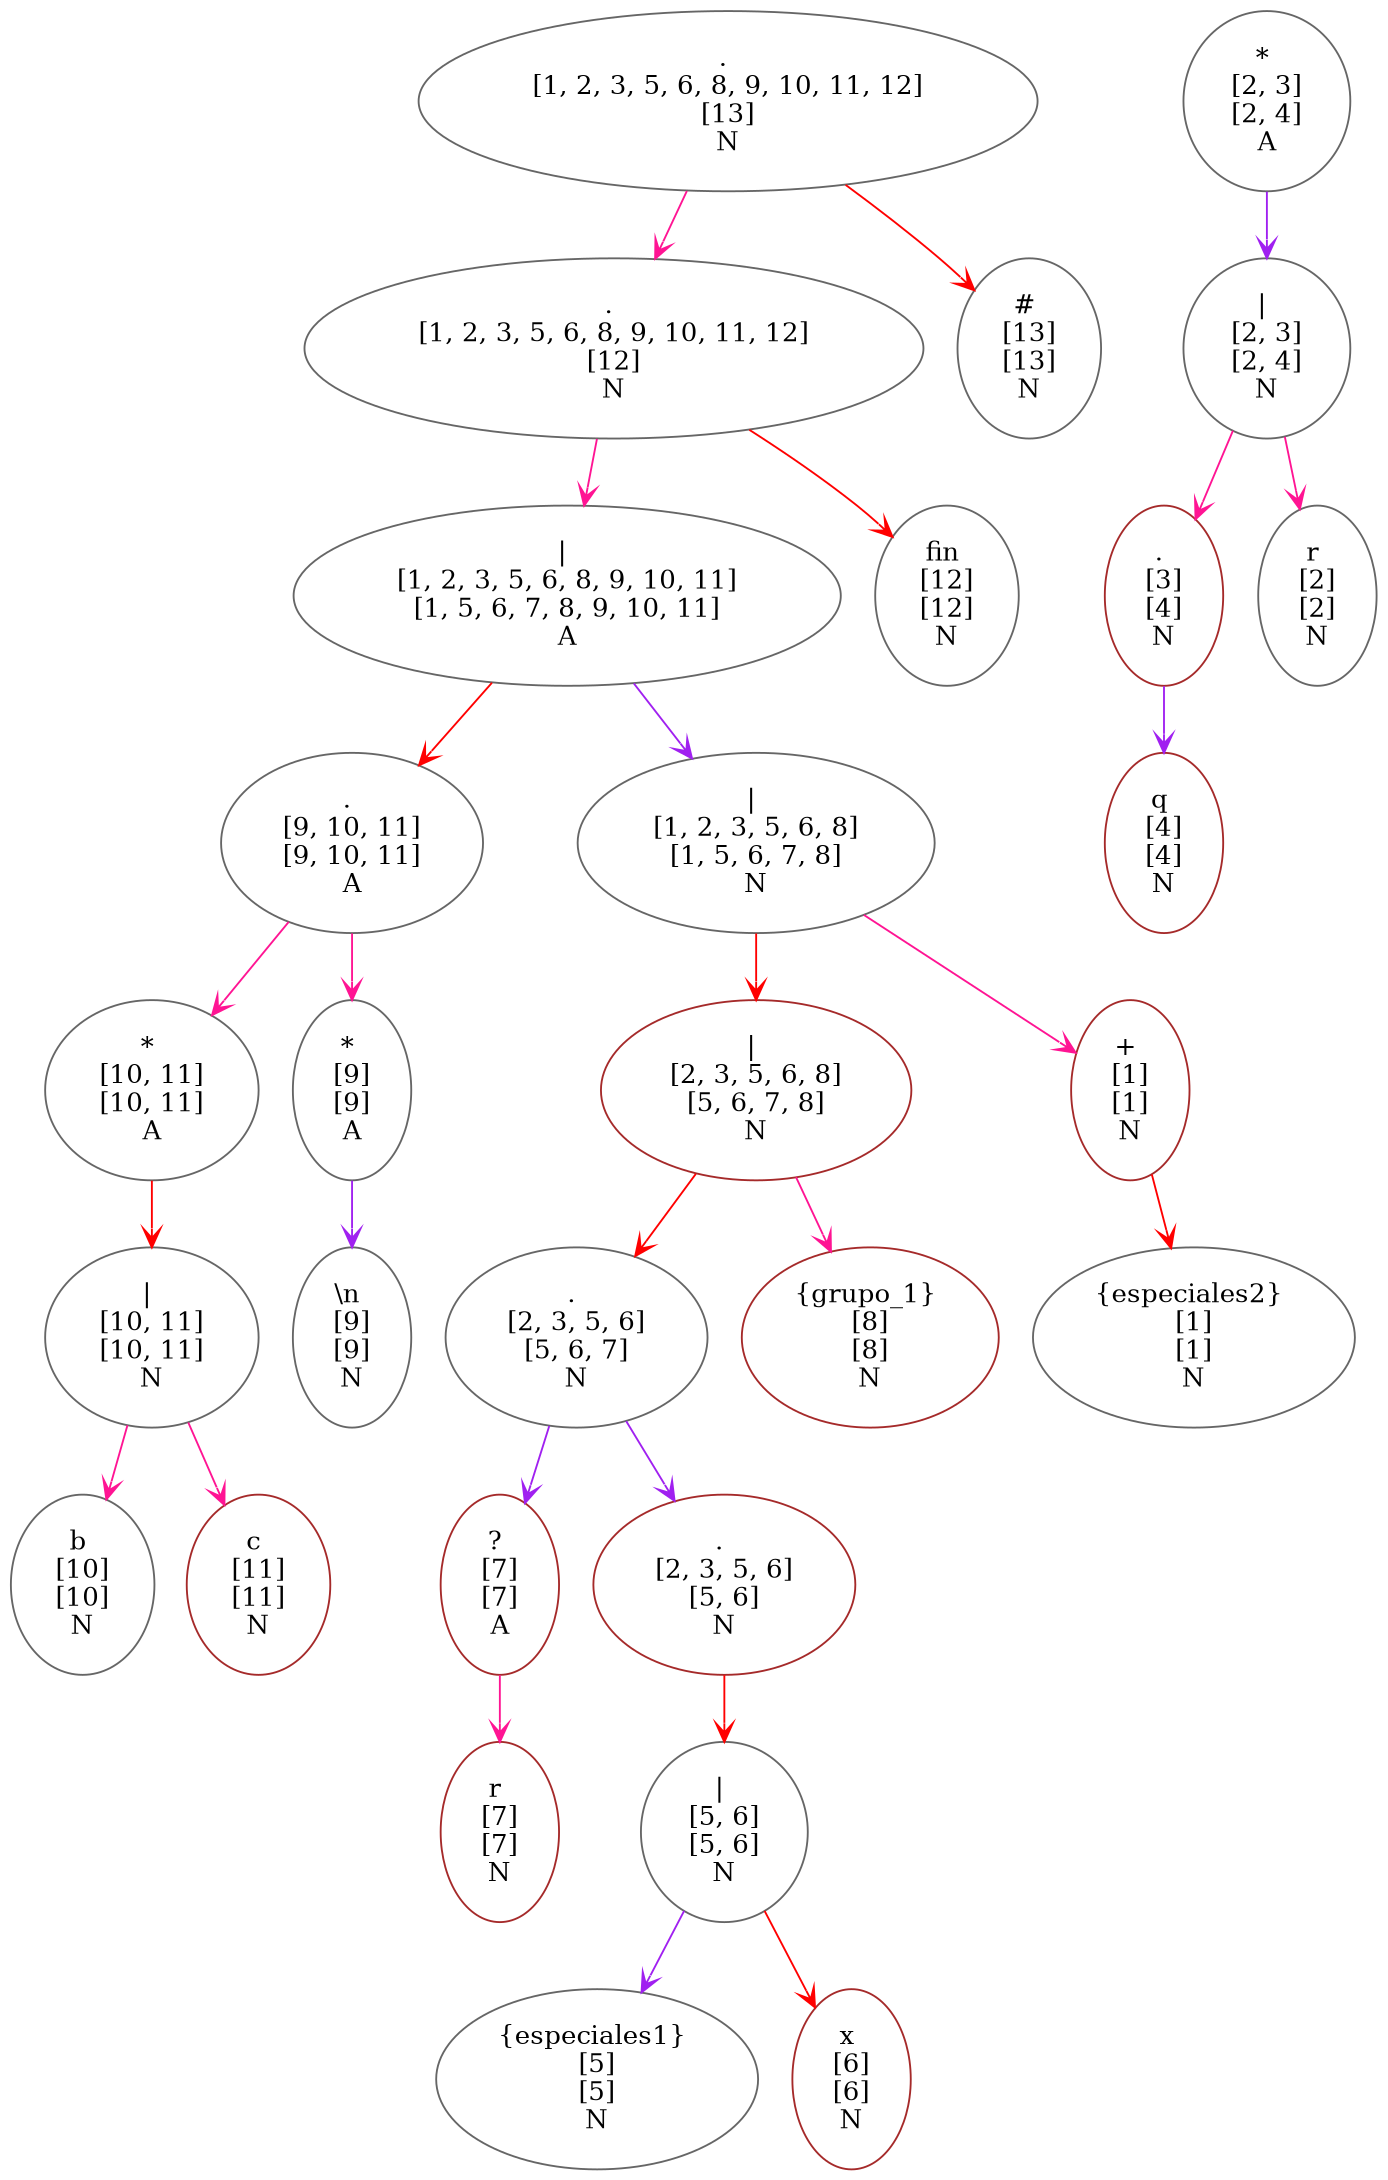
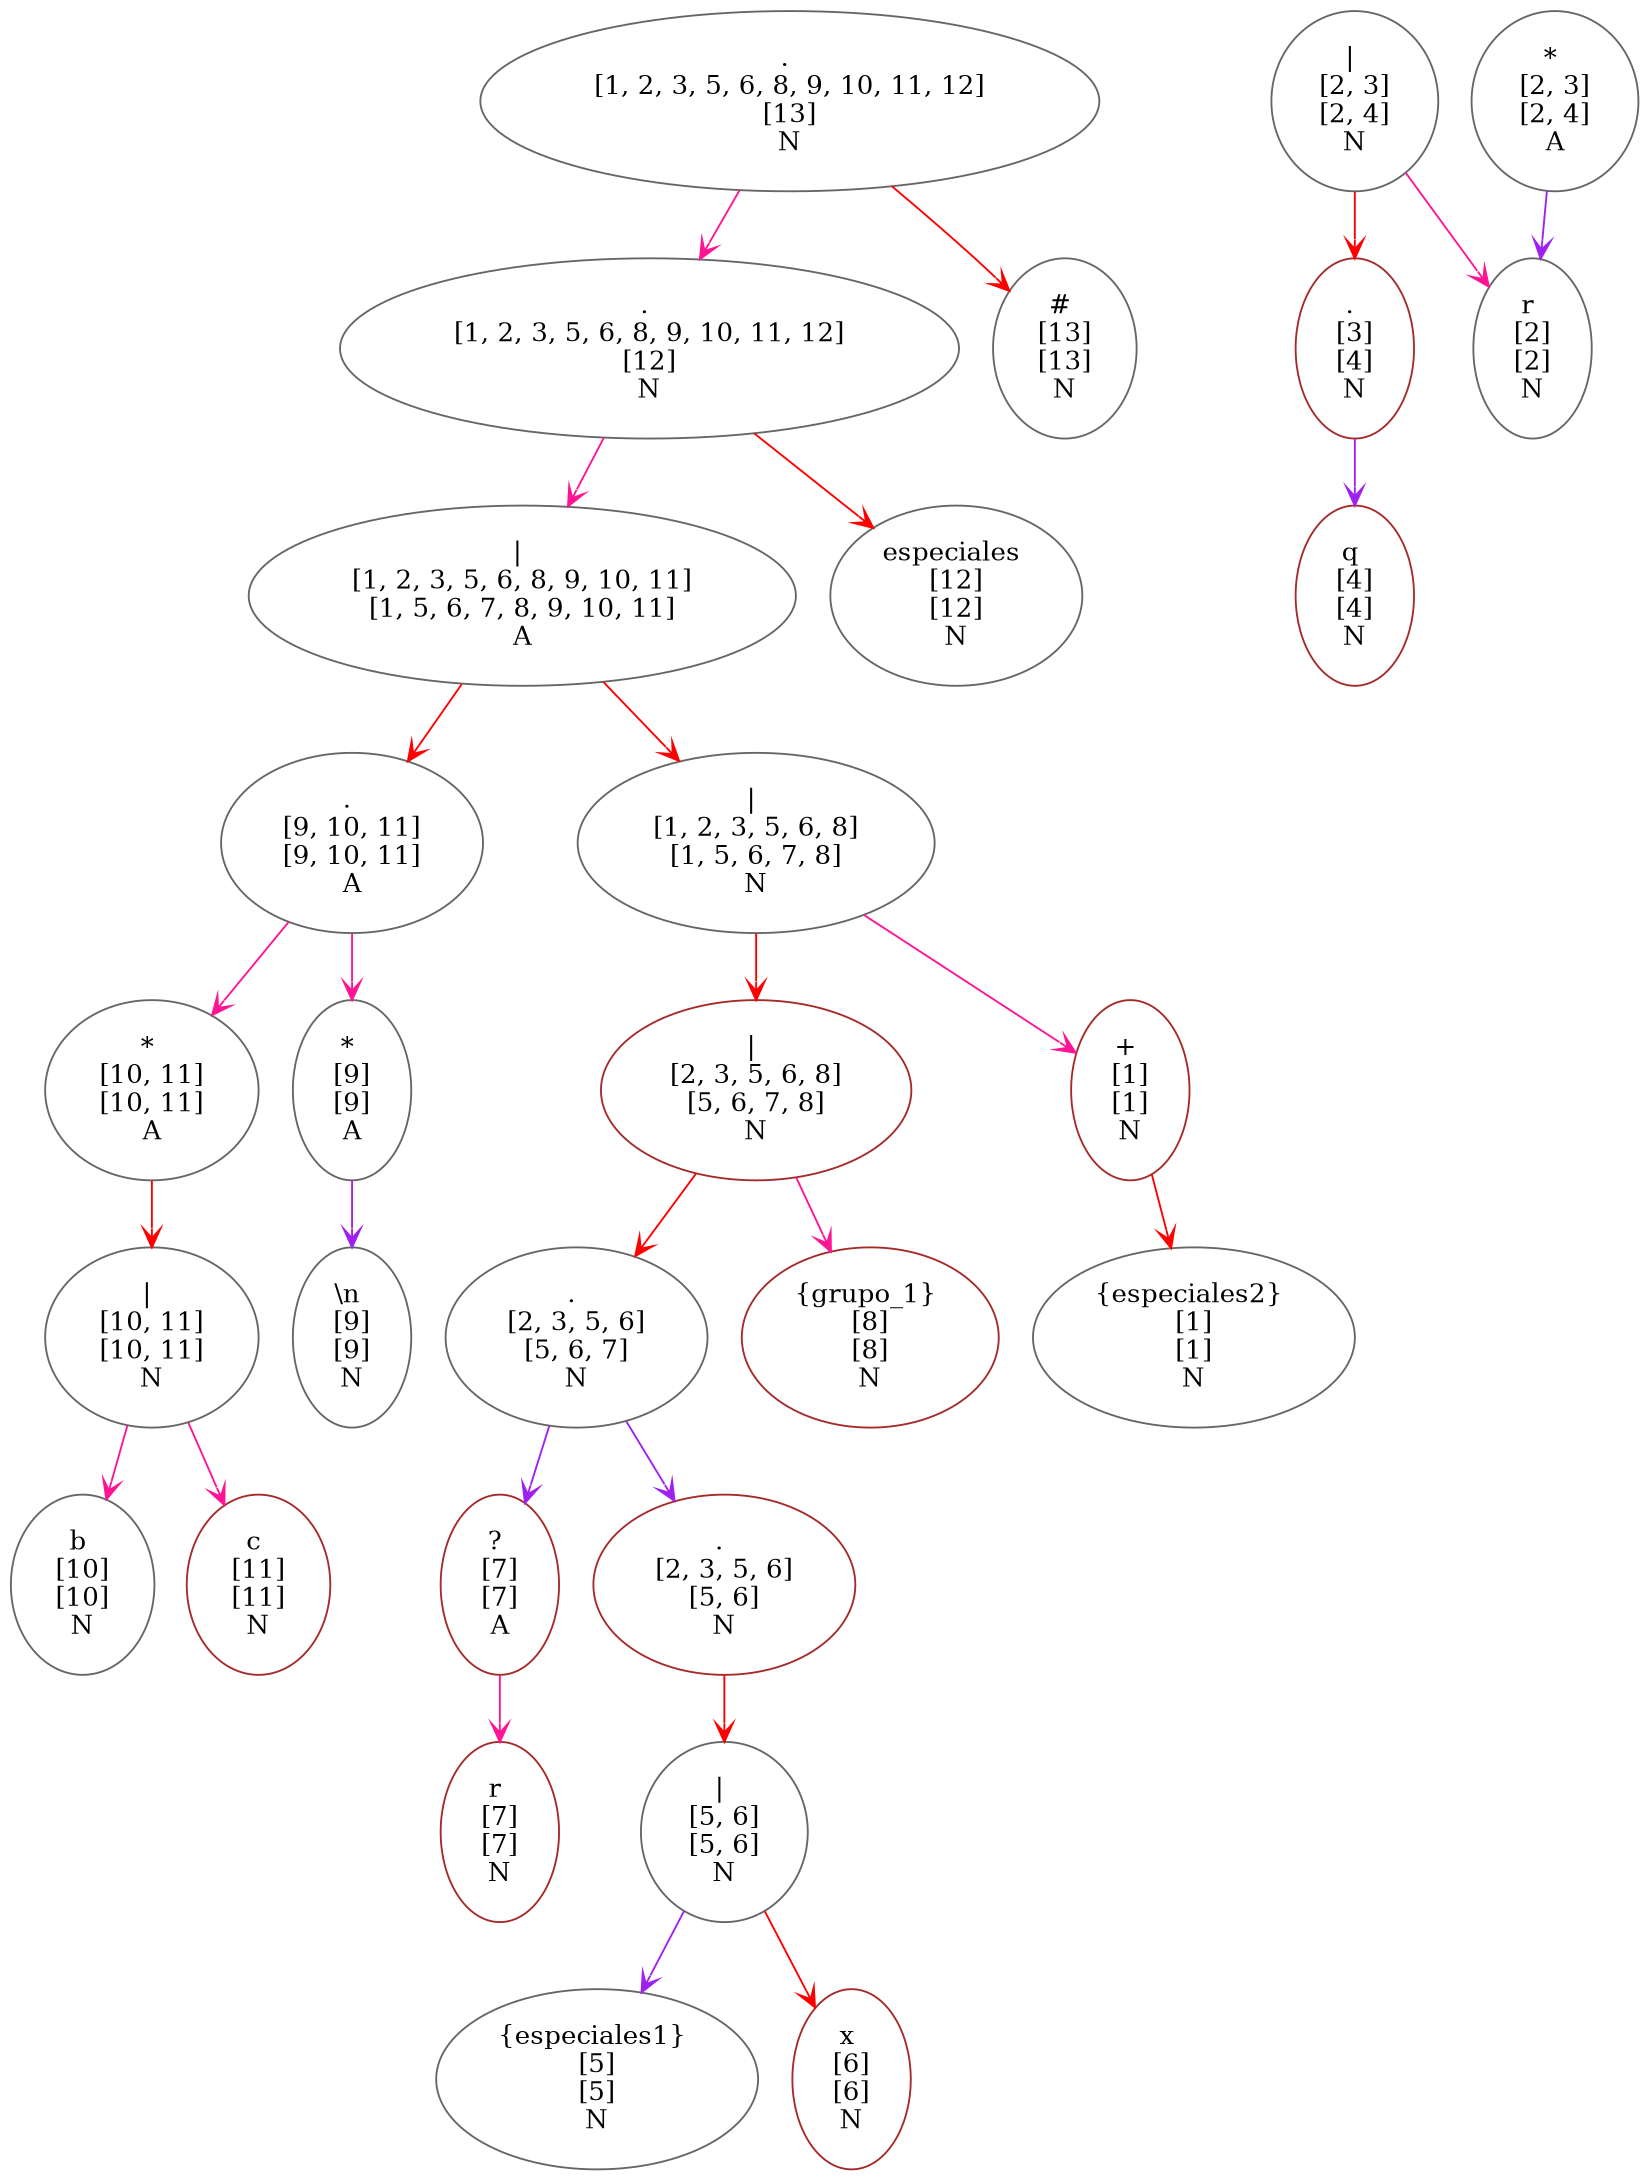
(1267, 215) -> (1545, 215)
(1218, 466) -> (1355, 215)
(947, 596) -> (956, 596)
(657, 713) -> (635, 715)
